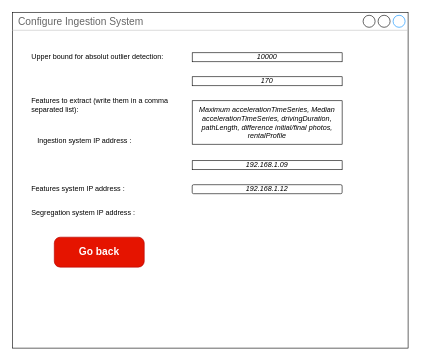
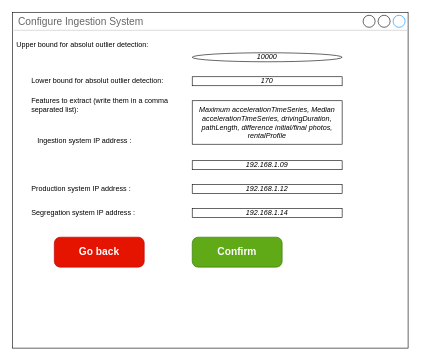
(102, 57) -> (87, 45)
(267, 57) -> (267, 57)
none -> (99, 81)
(83, 189) -> (86, 189)
(267, 189) -> (267, 189)
none -> (267, 213)
none -> (237, 252)
